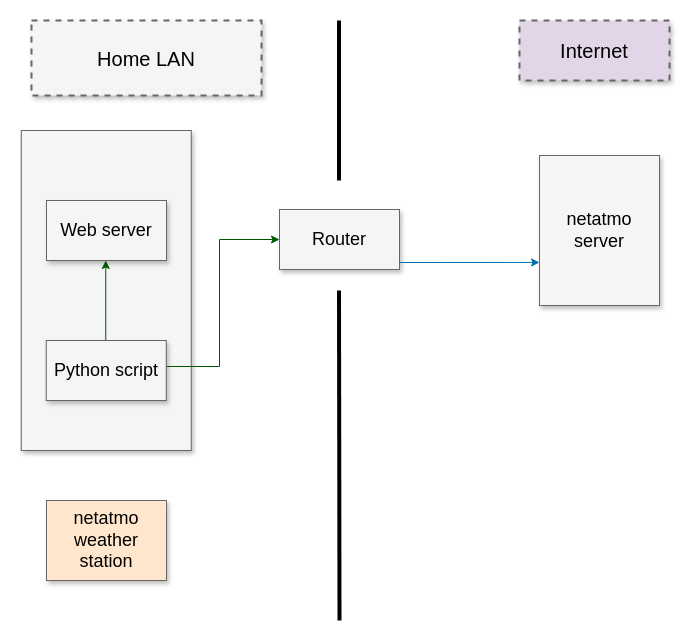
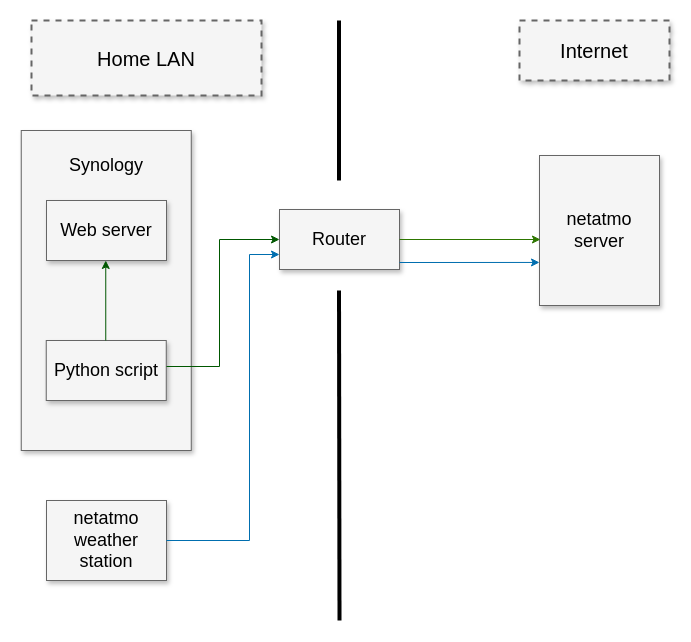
(595, 51) -> (595, 51)
none -> (107, 166)
none -> (467, 240)
none -> (250, 428)
(107, 541) -> (107, 541)
